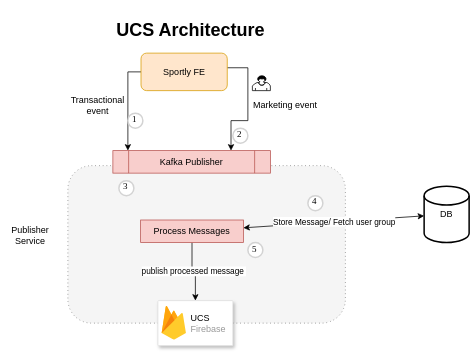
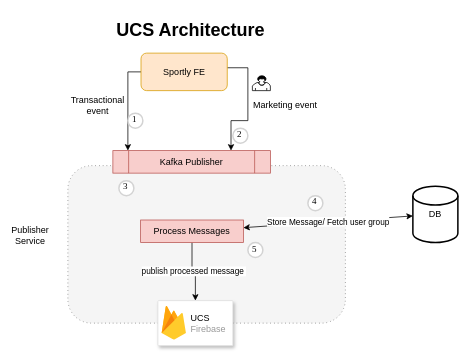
(447, 214) -> (435, 214)
